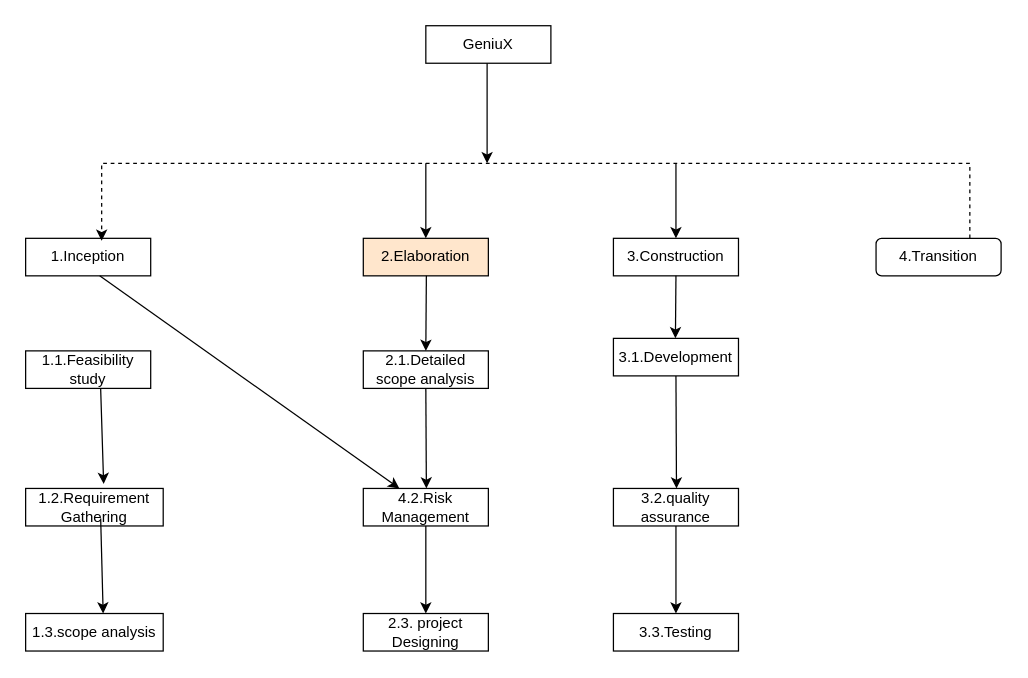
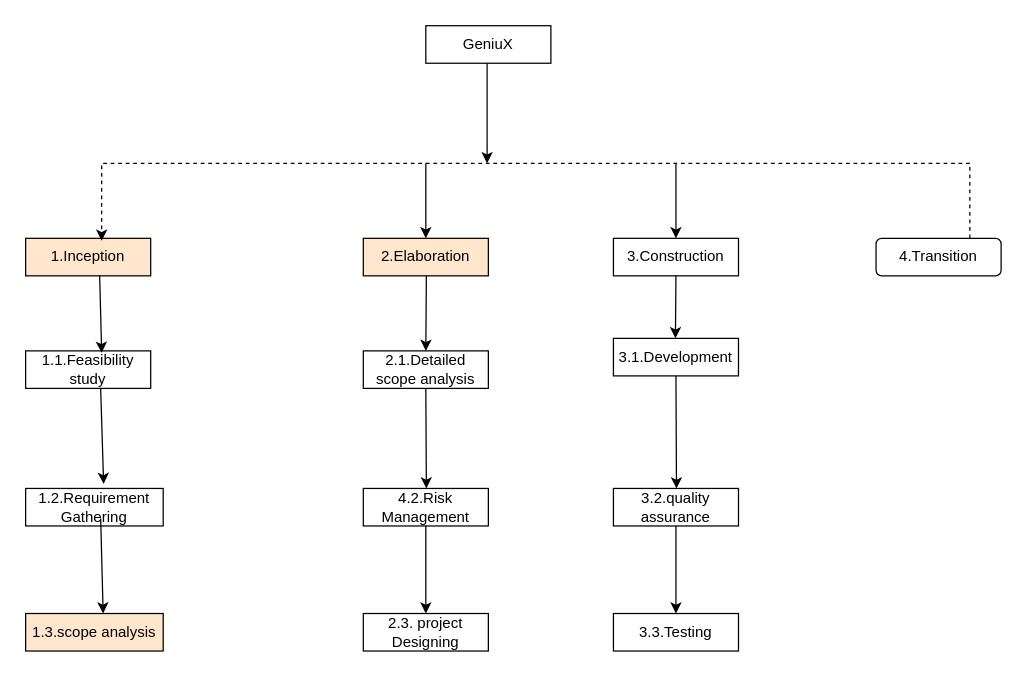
(88, 257) -> (88, 257)
(246, 379) -> (101, 310)
(94, 632) -> (94, 632)
